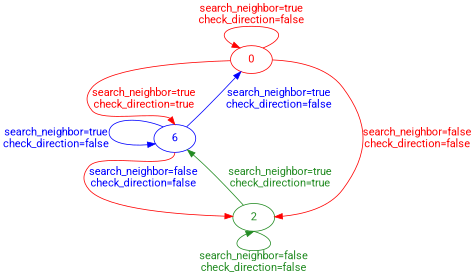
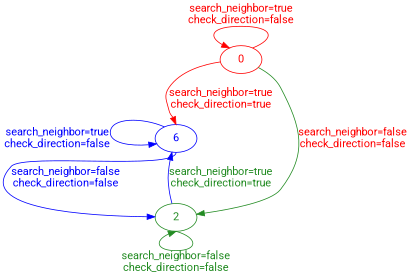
(212, 103) -> none
(363, 133) -> (295, 164)
(219, 179) -> (168, 182)
(99, 197) -> (10, 168)
